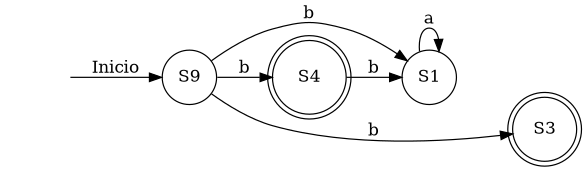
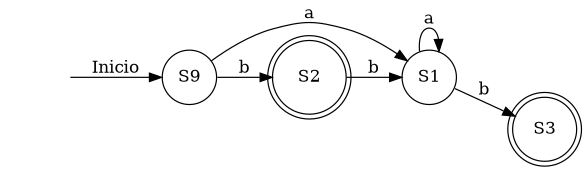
(309, 14) -> (309, 14)
(309, 77) -> (309, 77)
(351, 139) -> (479, 100)
